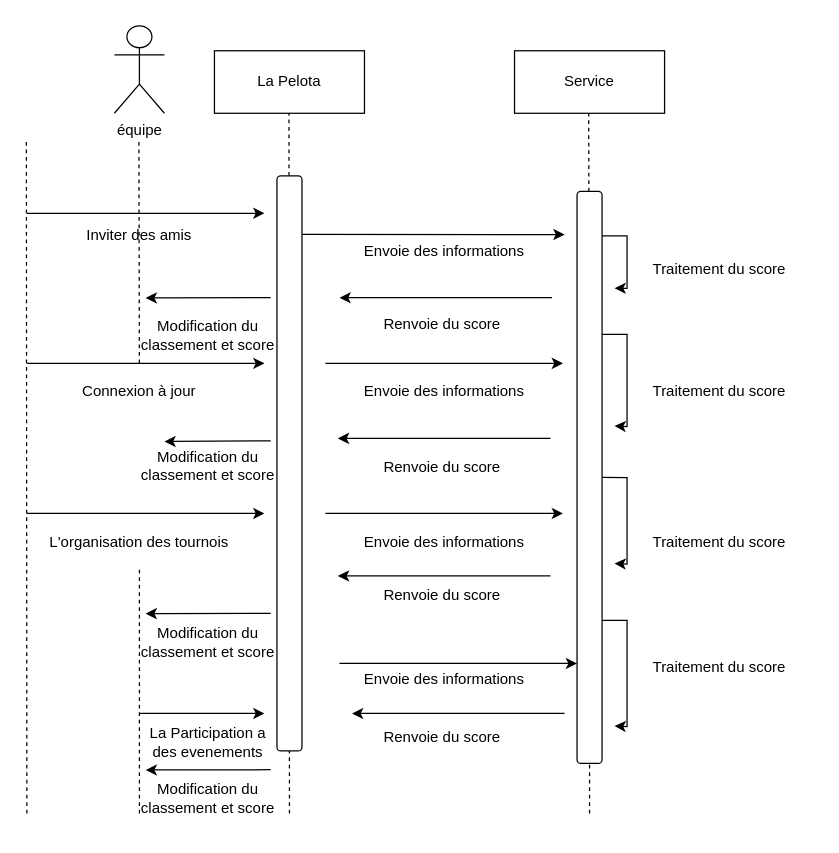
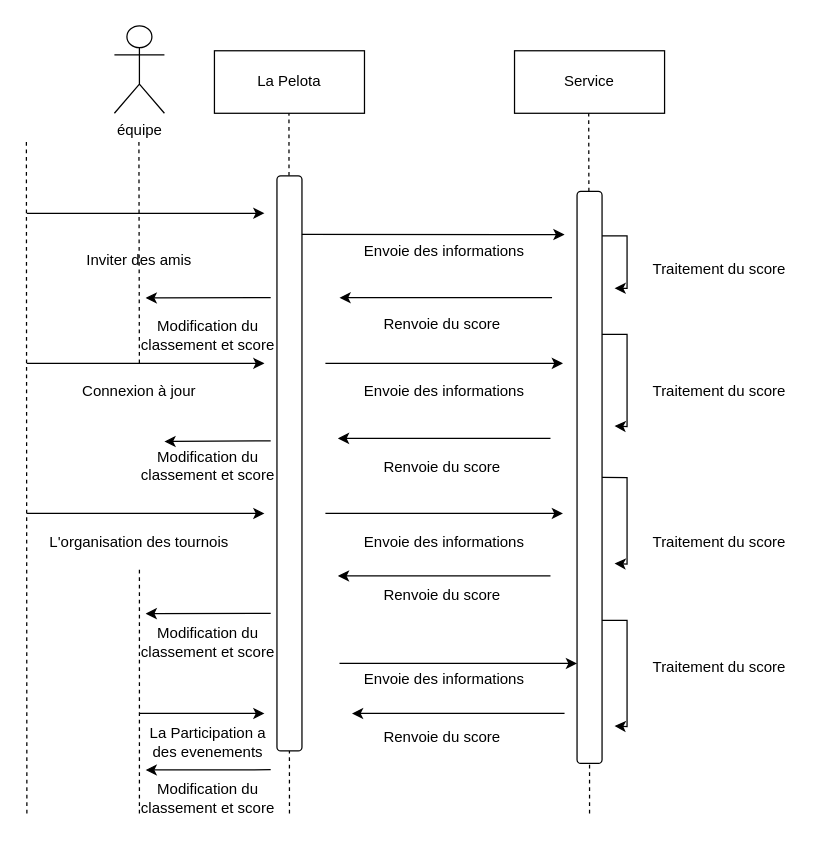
(139, 235) -> (139, 260)
